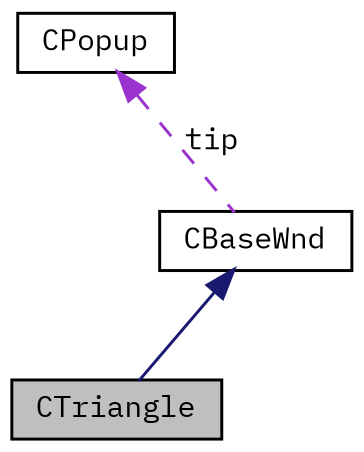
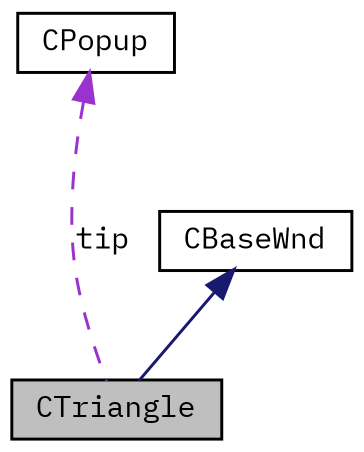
(186, 154) -> (73, 243)
